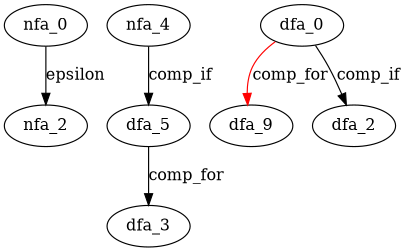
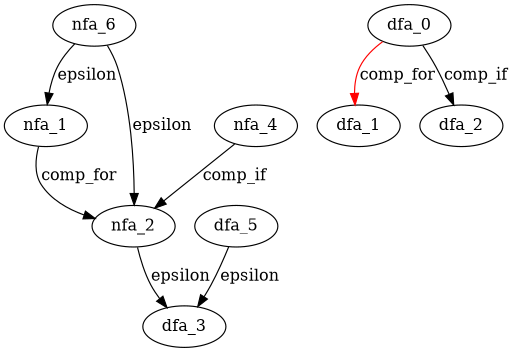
(46, 25) -> (94, 25)
(149, 70) -> (199, 172)
none -> (46, 126)
(251, 126) -> (359, 126)
(187, 176) -> (250, 276)
none -> (146, 274)
